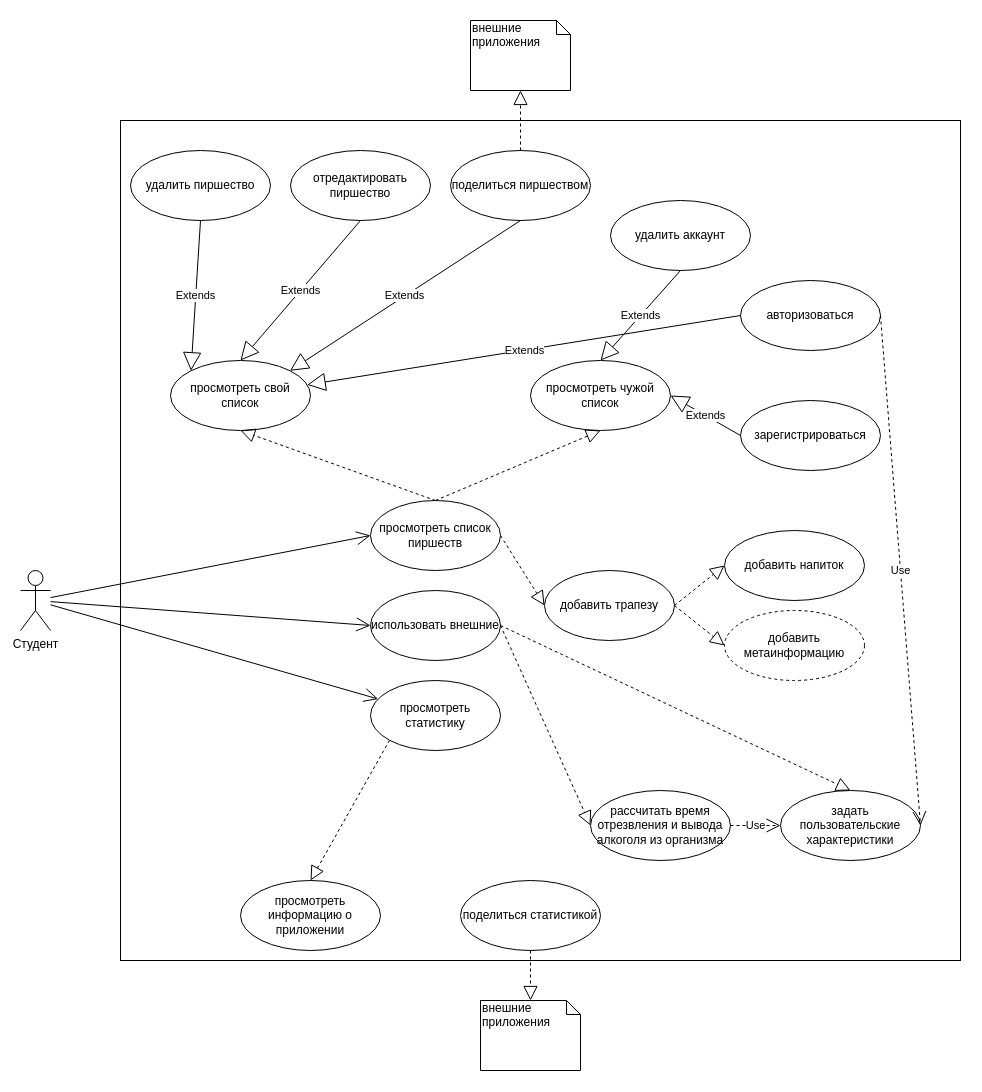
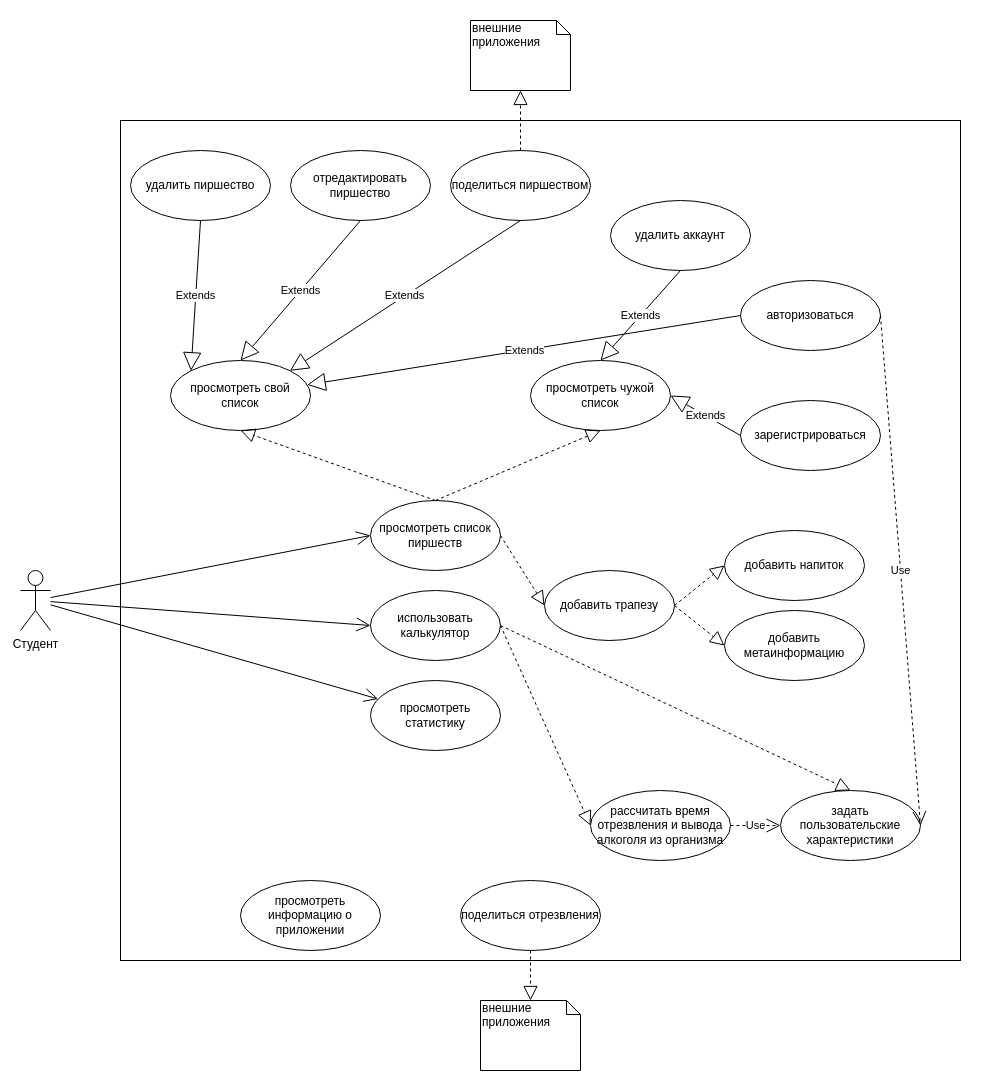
(436, 626) -> (436, 626)
(795, 646) -> (795, 646)
(353, 804) -> none
(531, 916) -> (531, 916)
